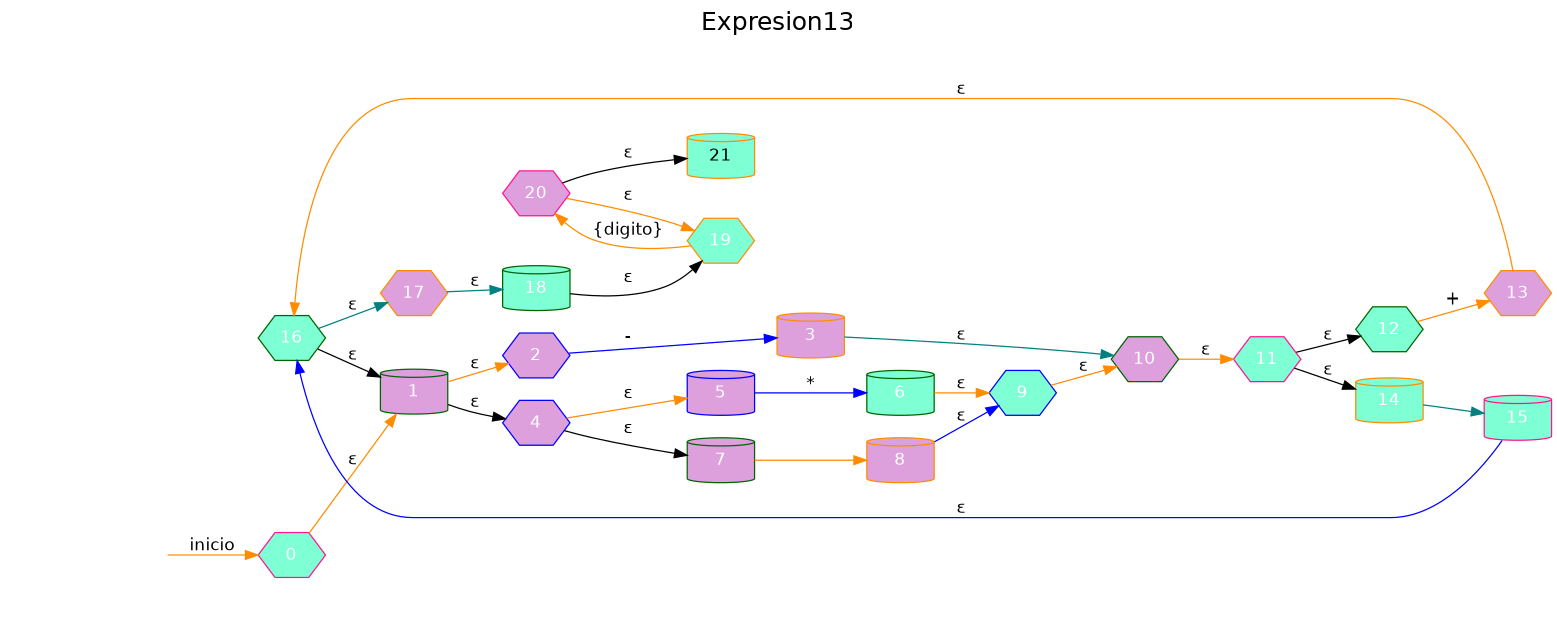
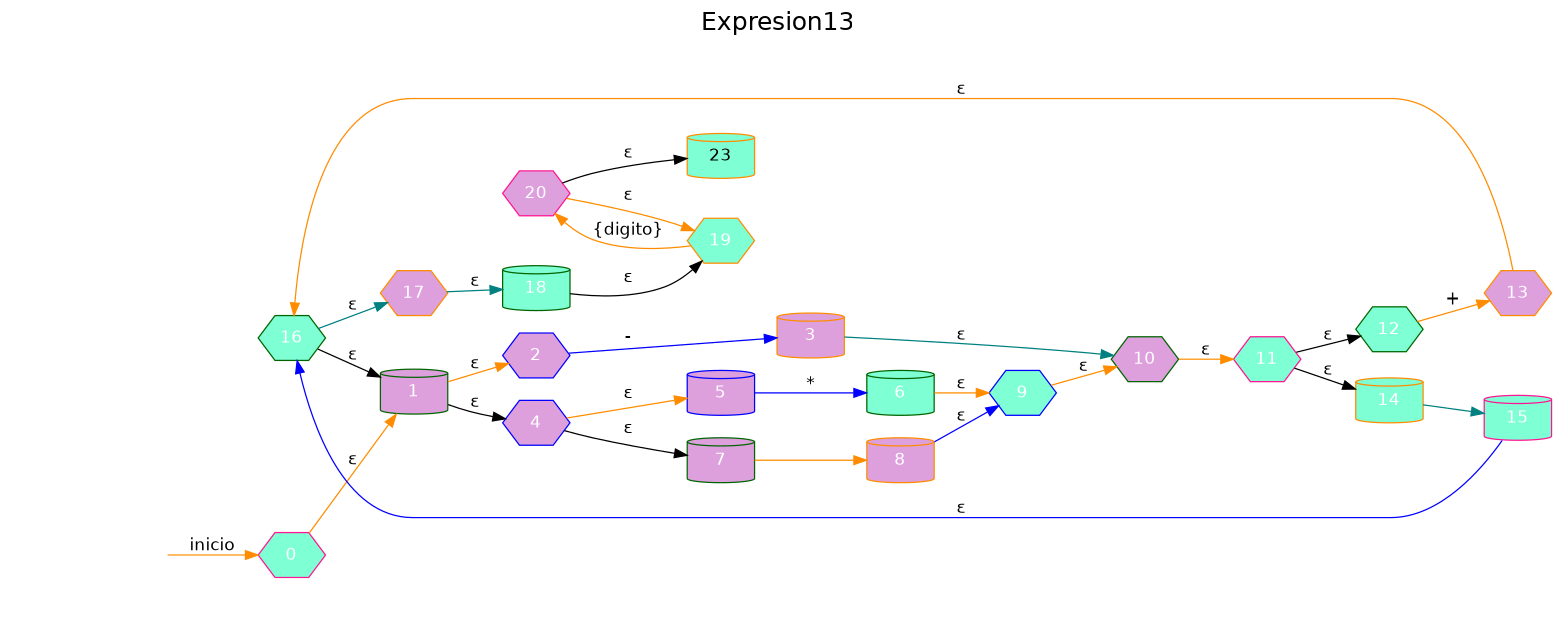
(721, 156) -> (721, 156)
